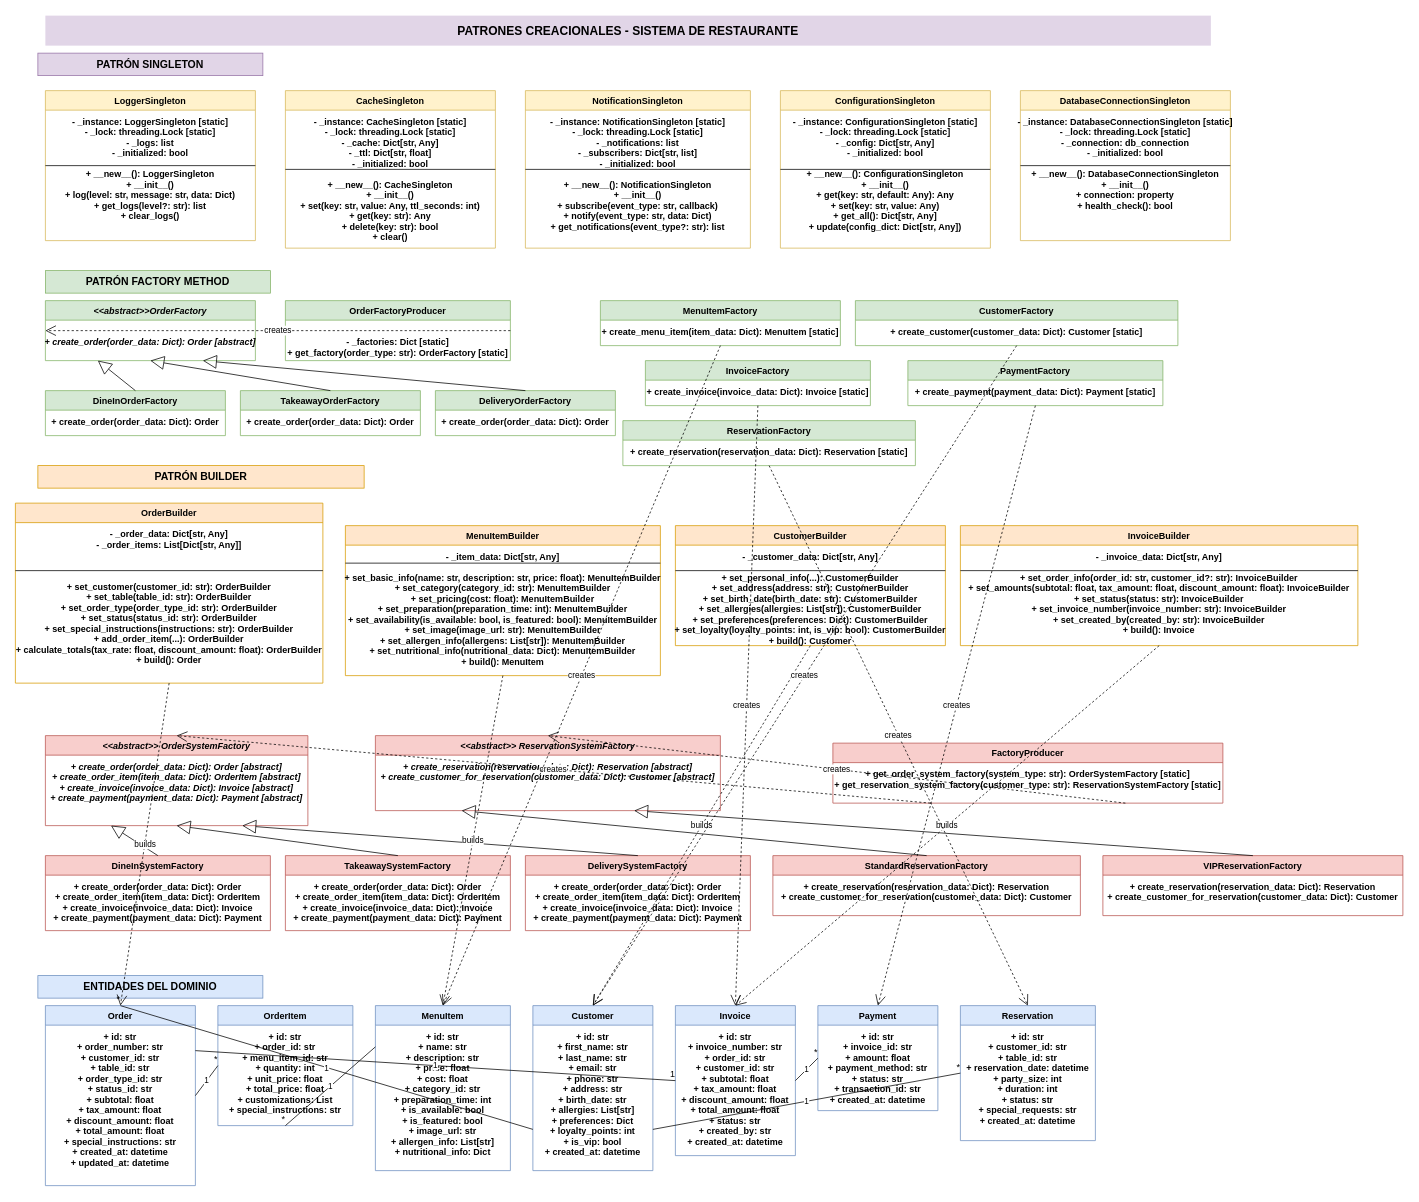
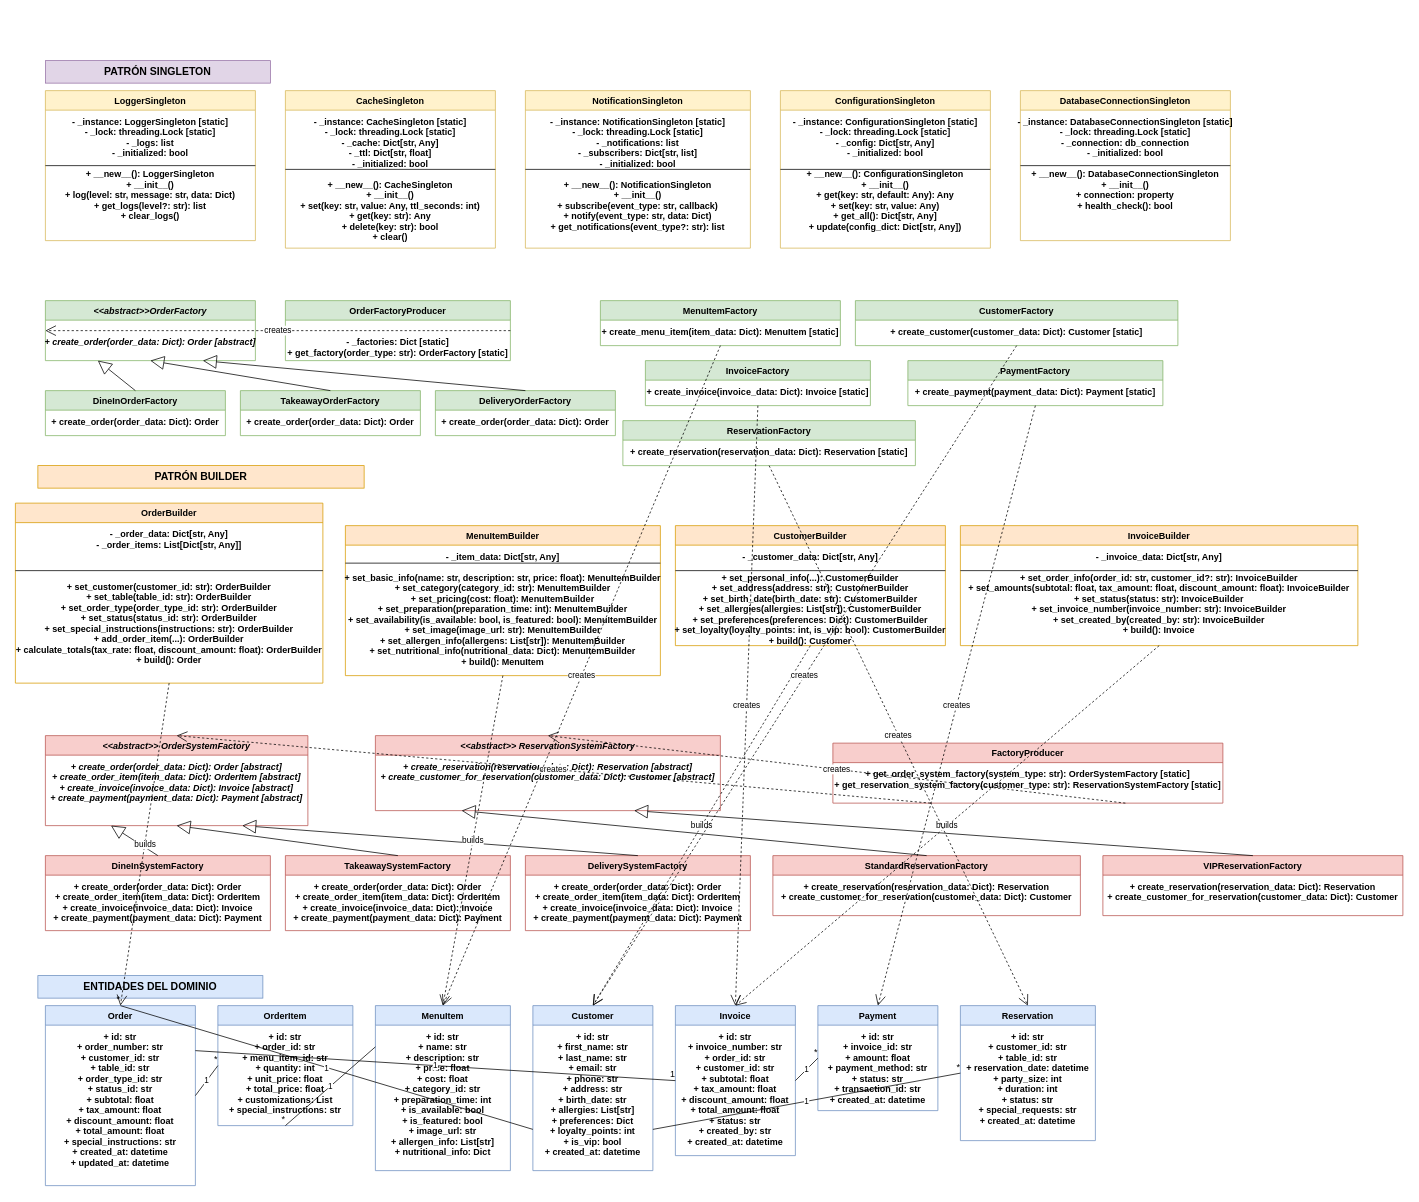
(628, 30) -> none
(150, 64) -> (158, 72)
(158, 282) -> none
